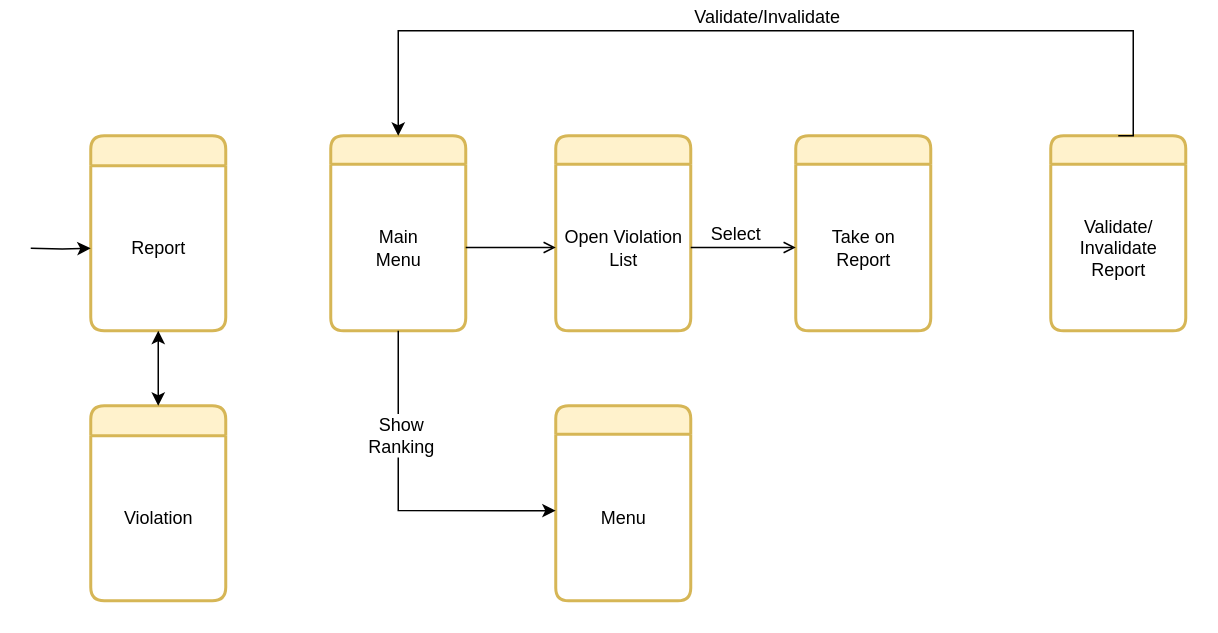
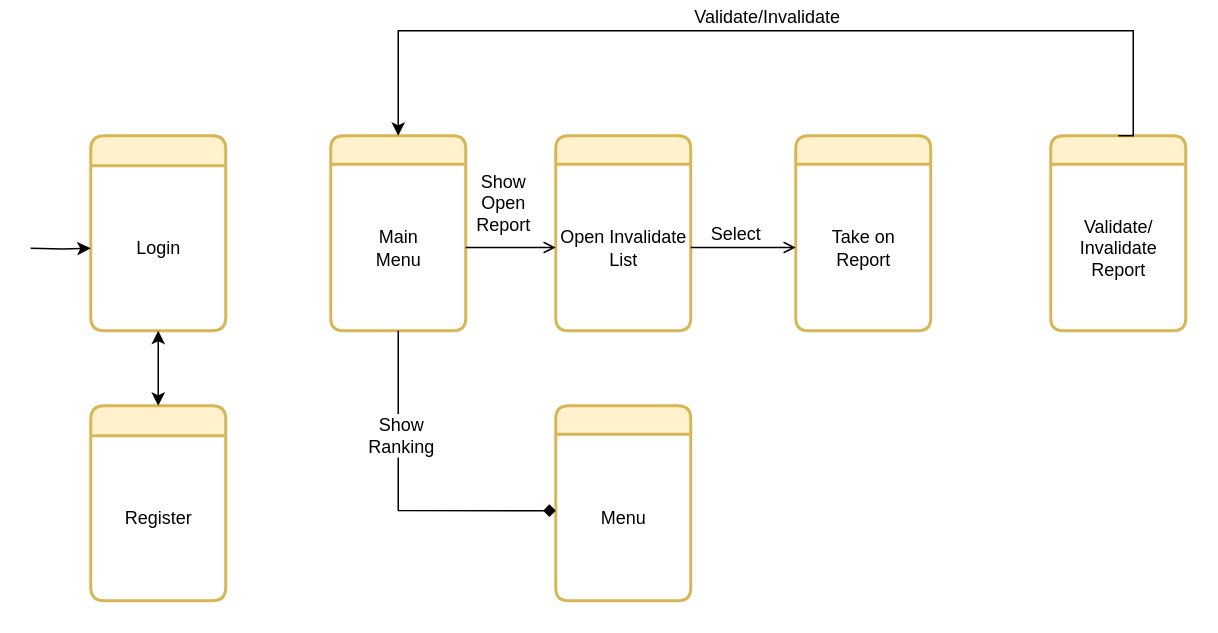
none -> (503, 203)
(159, 248) -> (159, 248)
(624, 248) -> (624, 248)
(544, 511) -> (543, 511)
(159, 518) -> (159, 518)
